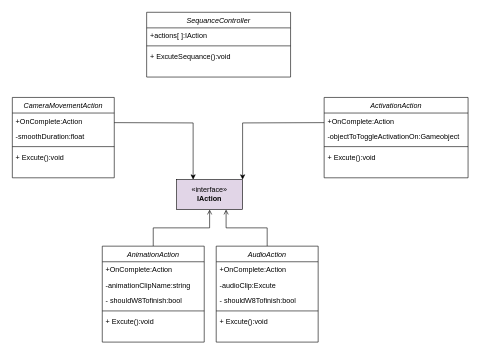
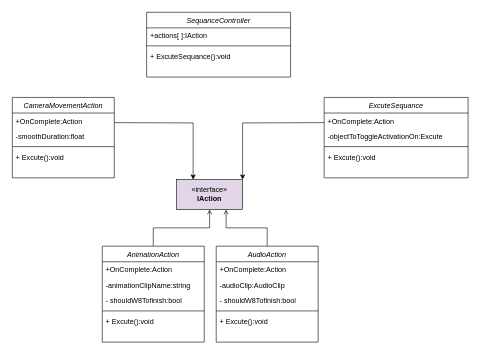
(396, 106) -> (396, 106)
(400, 137) -> (392, 137)
(250, 286) -> (253, 286)
